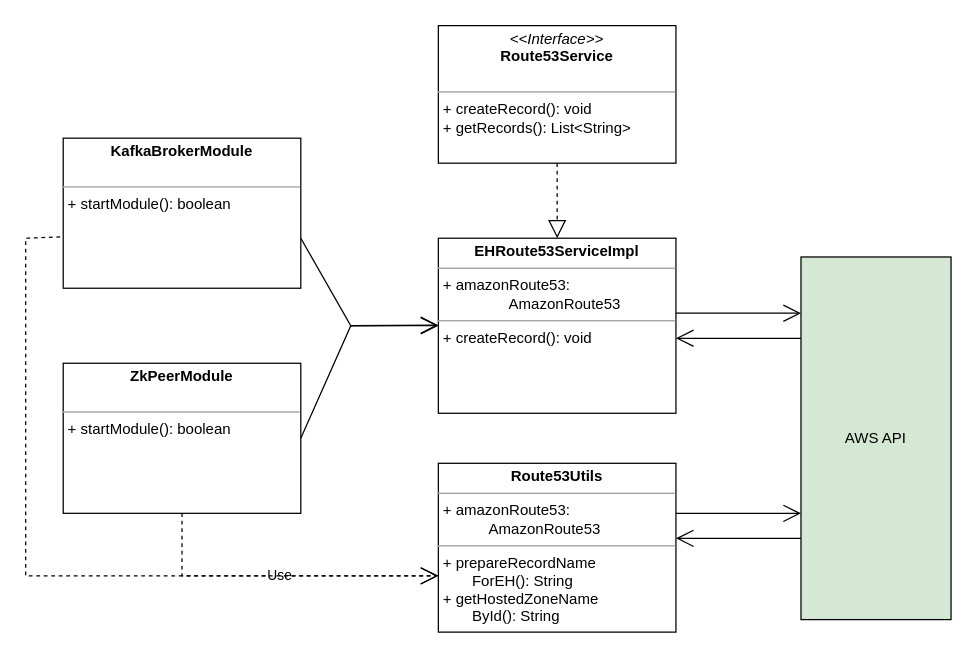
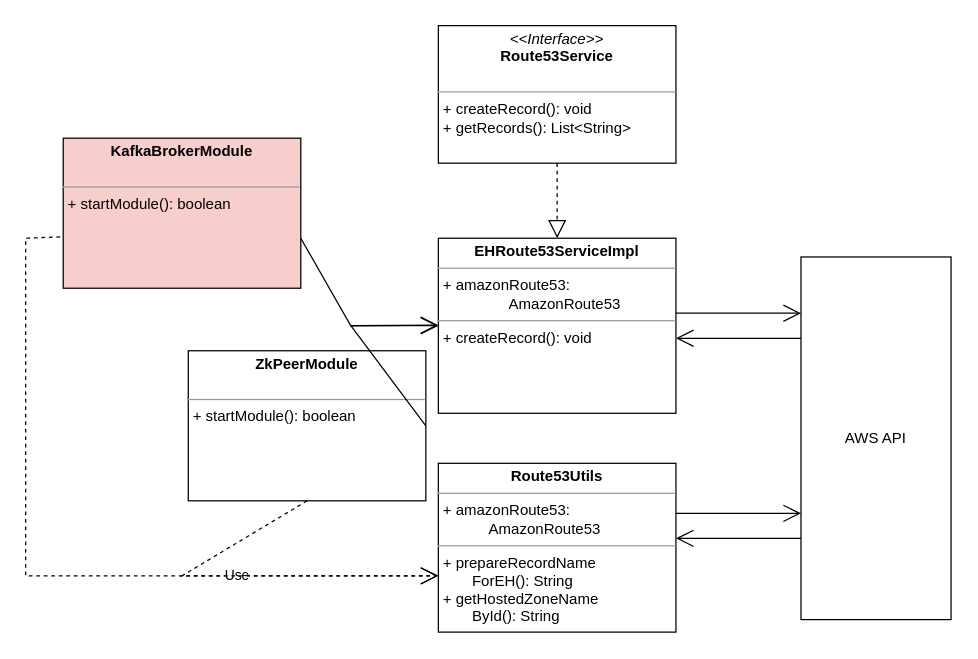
(182, 213) -> (182, 213)
(182, 438) -> (307, 426)
(876, 438) -> (876, 438)
